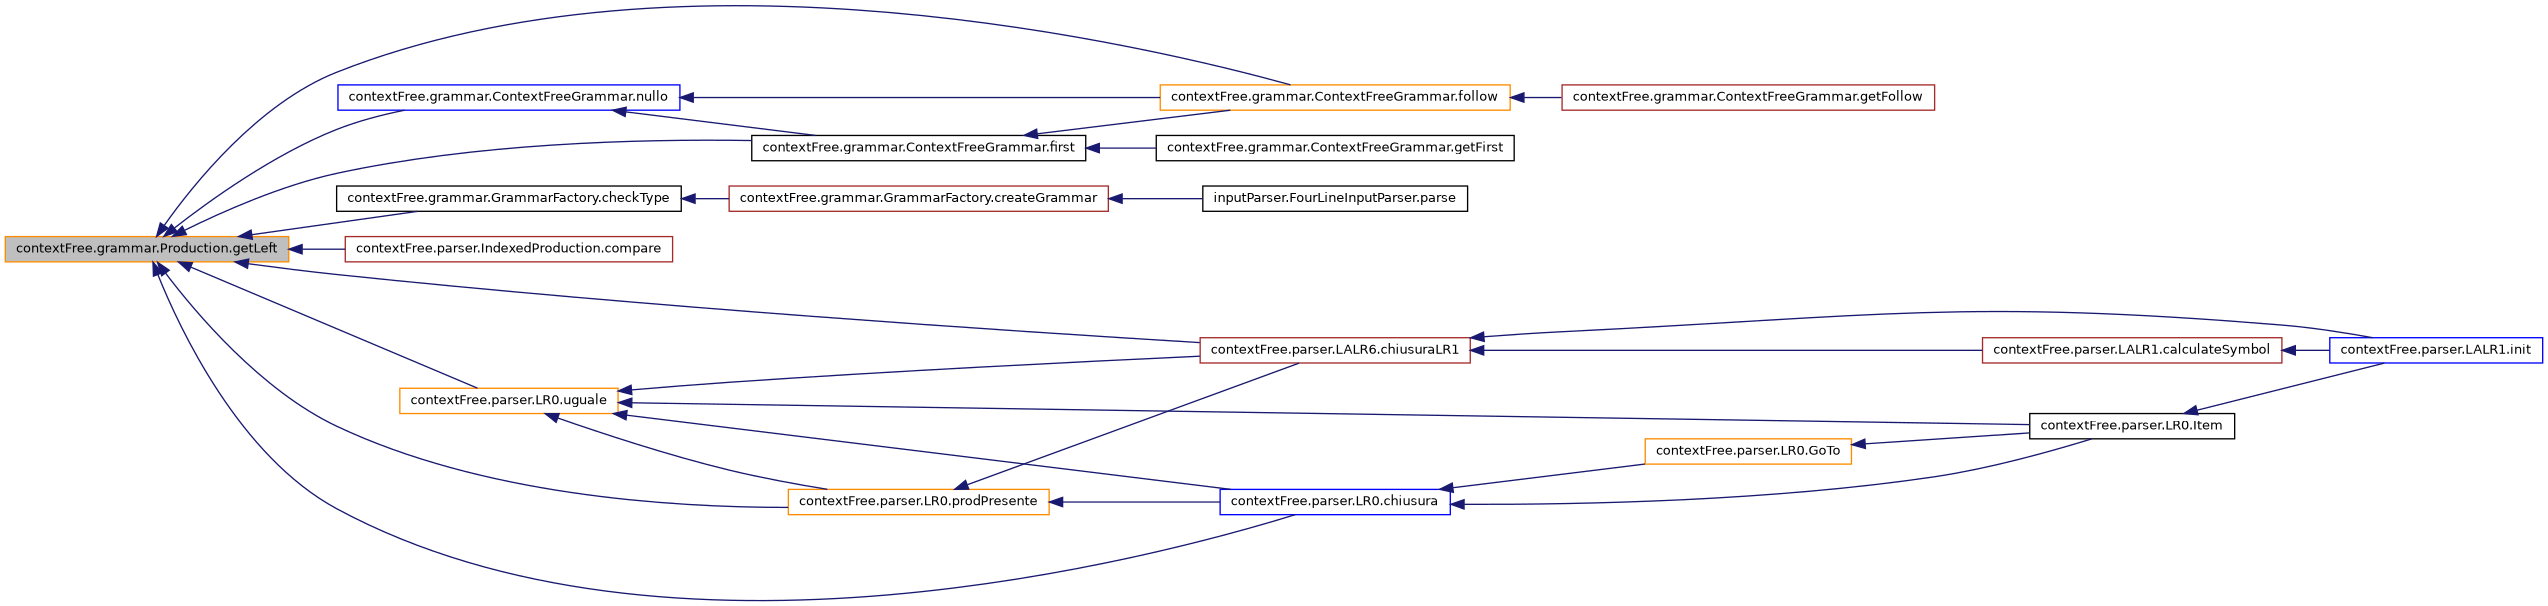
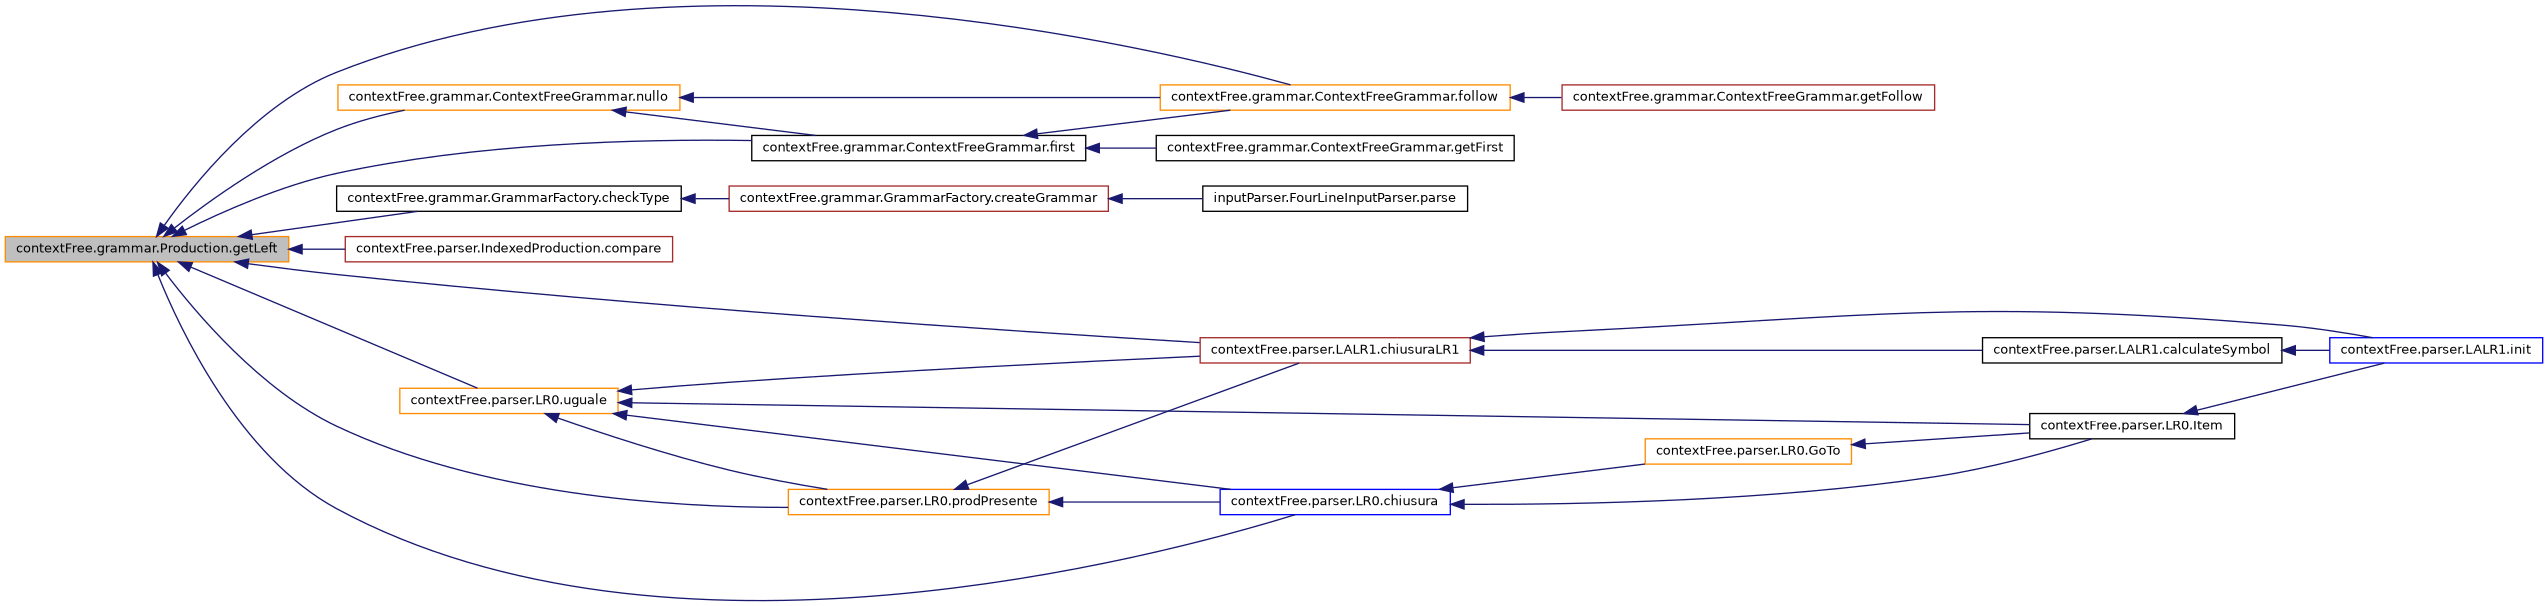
(509, 98) -> (509, 98)
(1335, 350) -> (1335, 350)
(2132, 350) -> (2132, 350)
